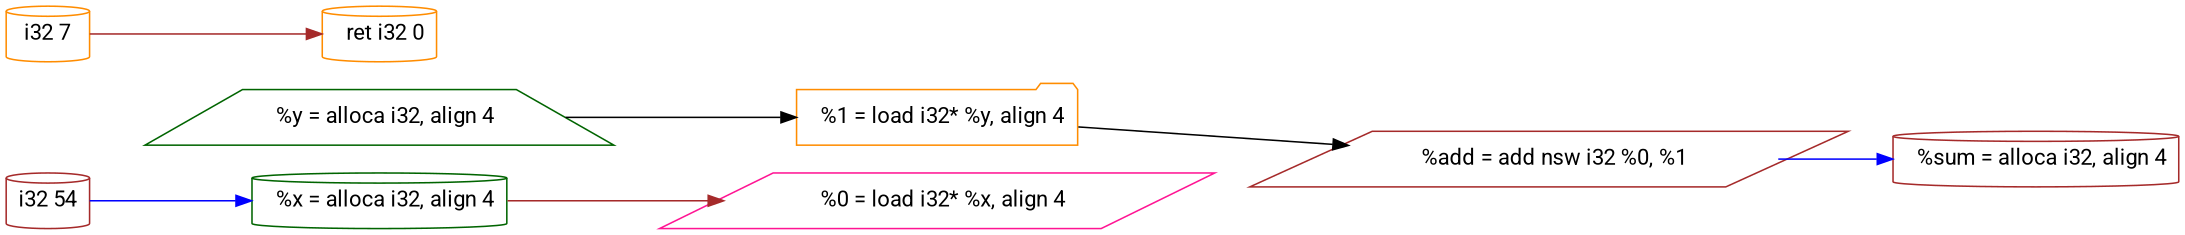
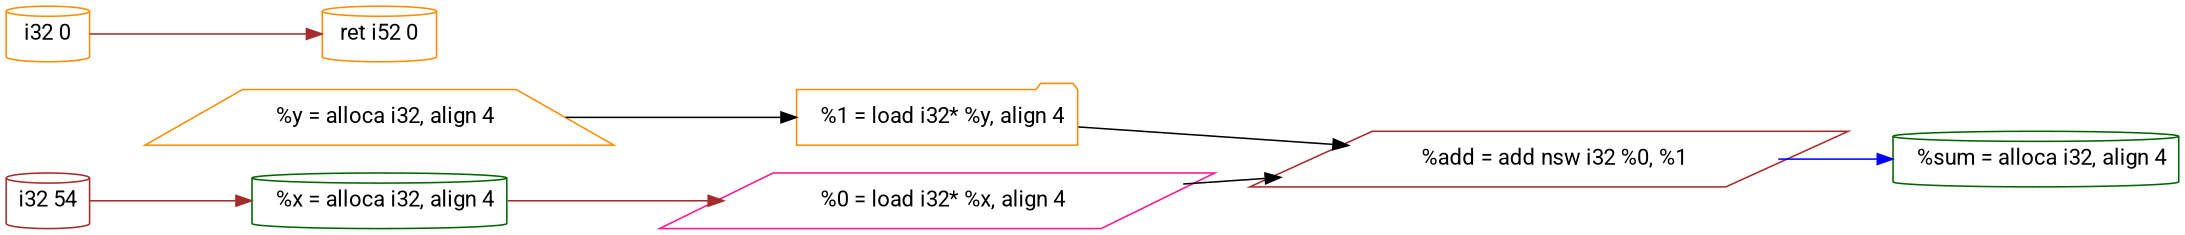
(48, 34) -> (48, 34)
(379, 34) -> (379, 34)
(379, 117) -> (379, 117)
(2036, 159) -> (2036, 159)
none -> (1224, 181)
(163, 201) -> (163, 201)
